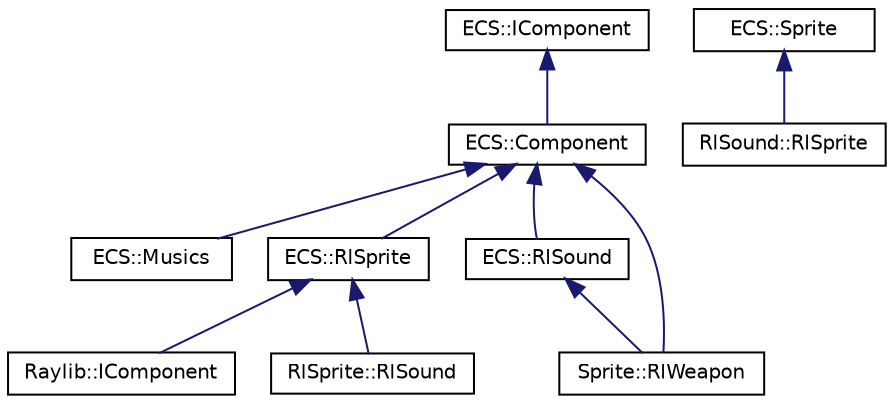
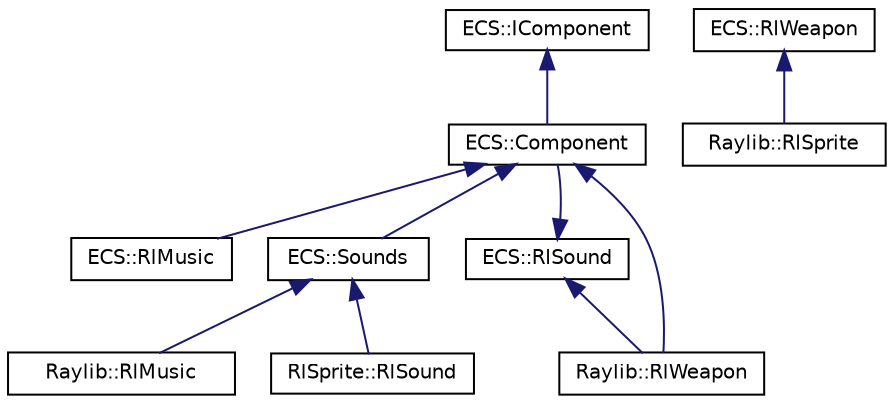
(784, 30) -> (784, 30)
(784, 145) -> (784, 145)
(534, 212) -> (561, 192)
(152, 259) -> (152, 259)
(348, 259) -> (348, 259)
(122, 374) -> (122, 374)
(662, 374) -> (662, 374)
